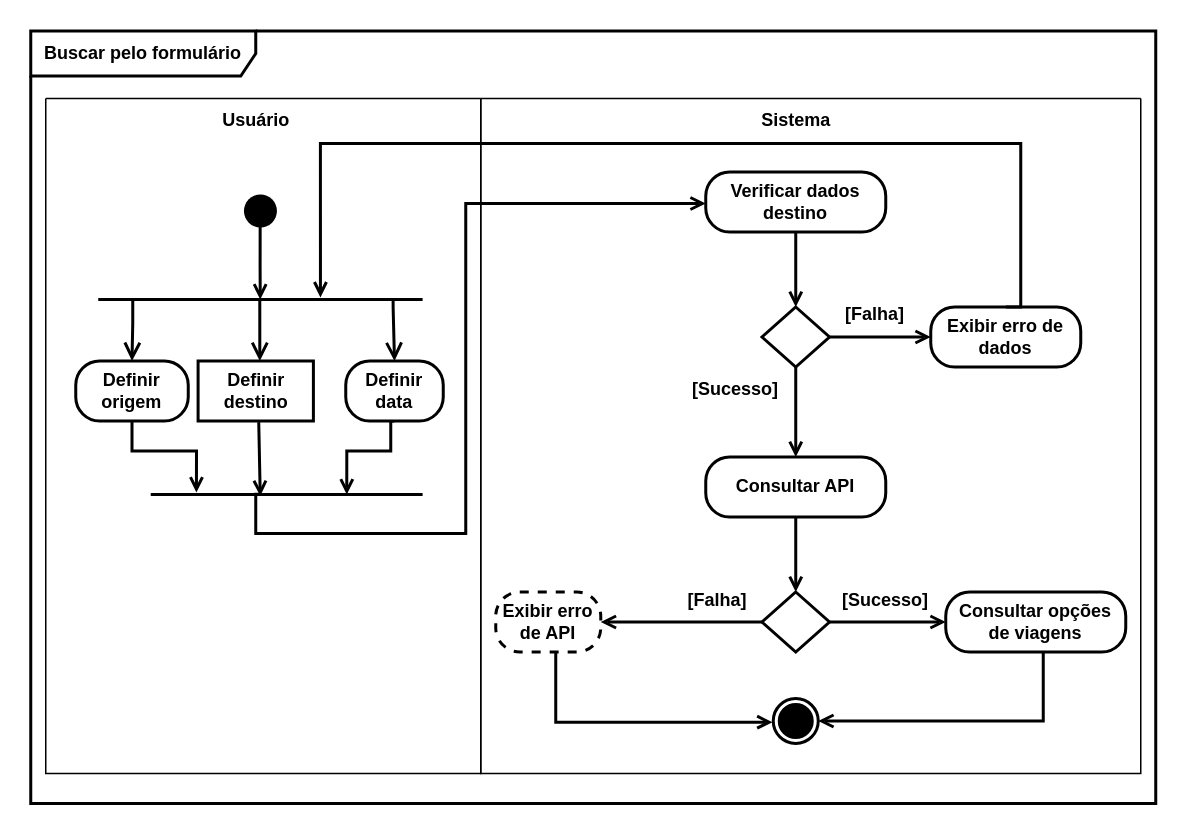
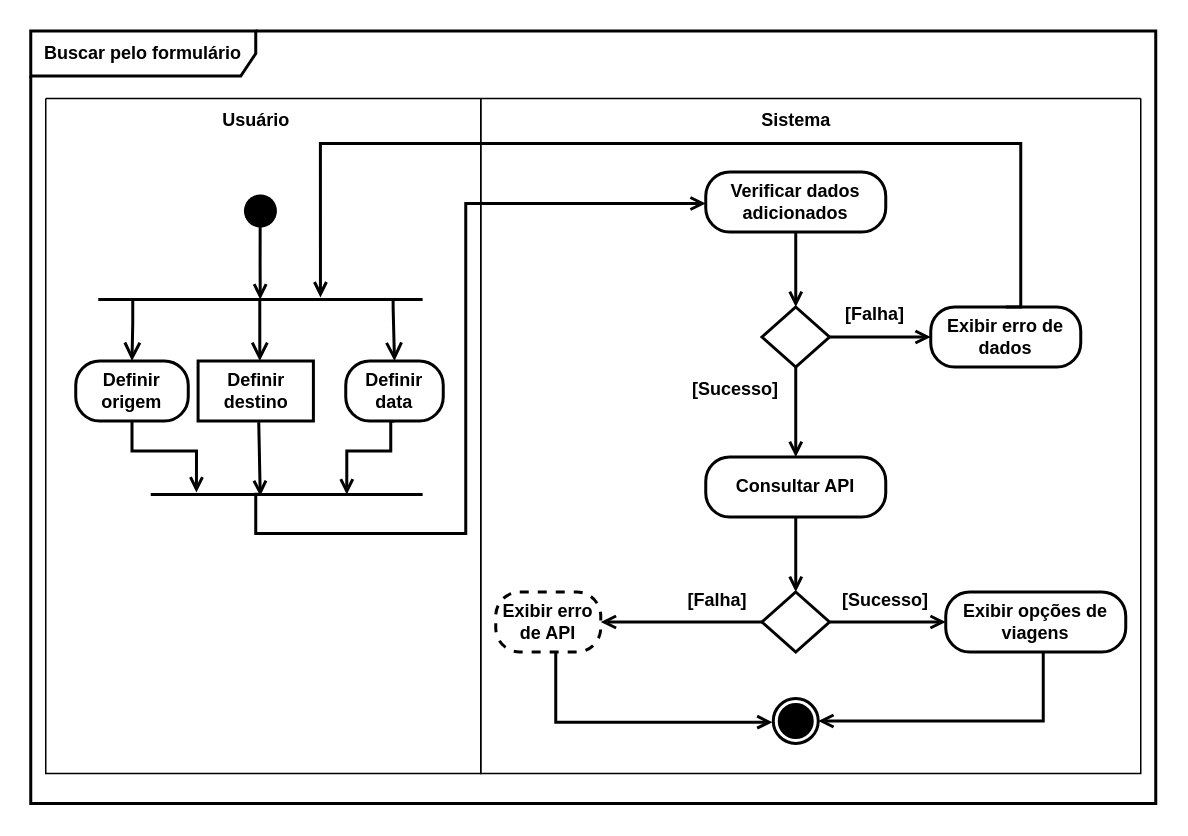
(796, 202) -> (796, 202)
(1036, 622) -> (1036, 622)
